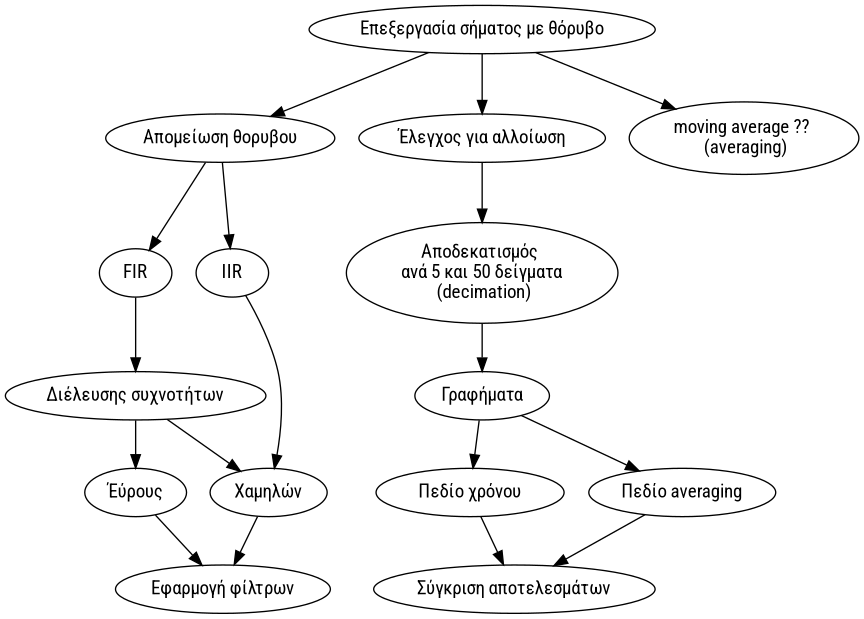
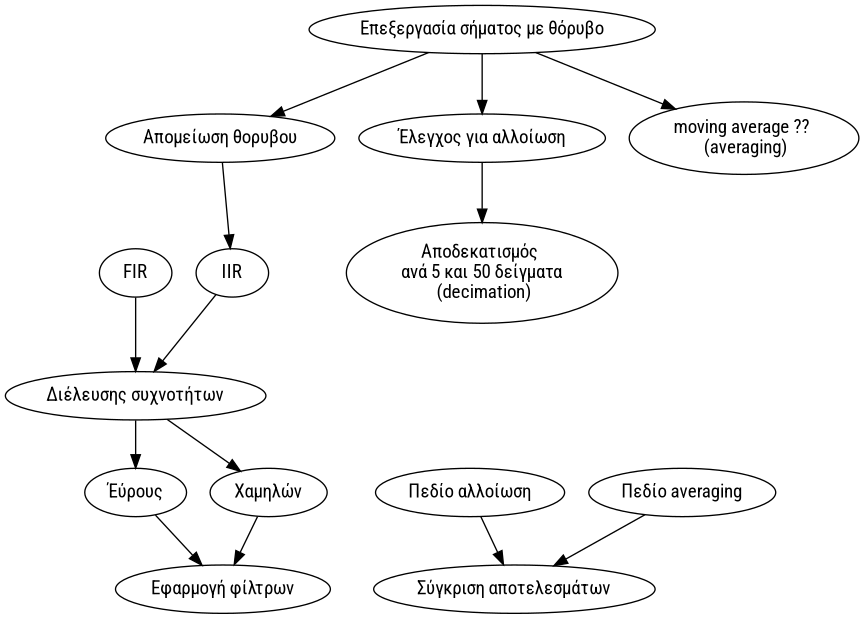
(181, 201) -> none
(278, 372) -> (189, 328)
(482, 396) -> none
(470, 492) -> (470, 492)
